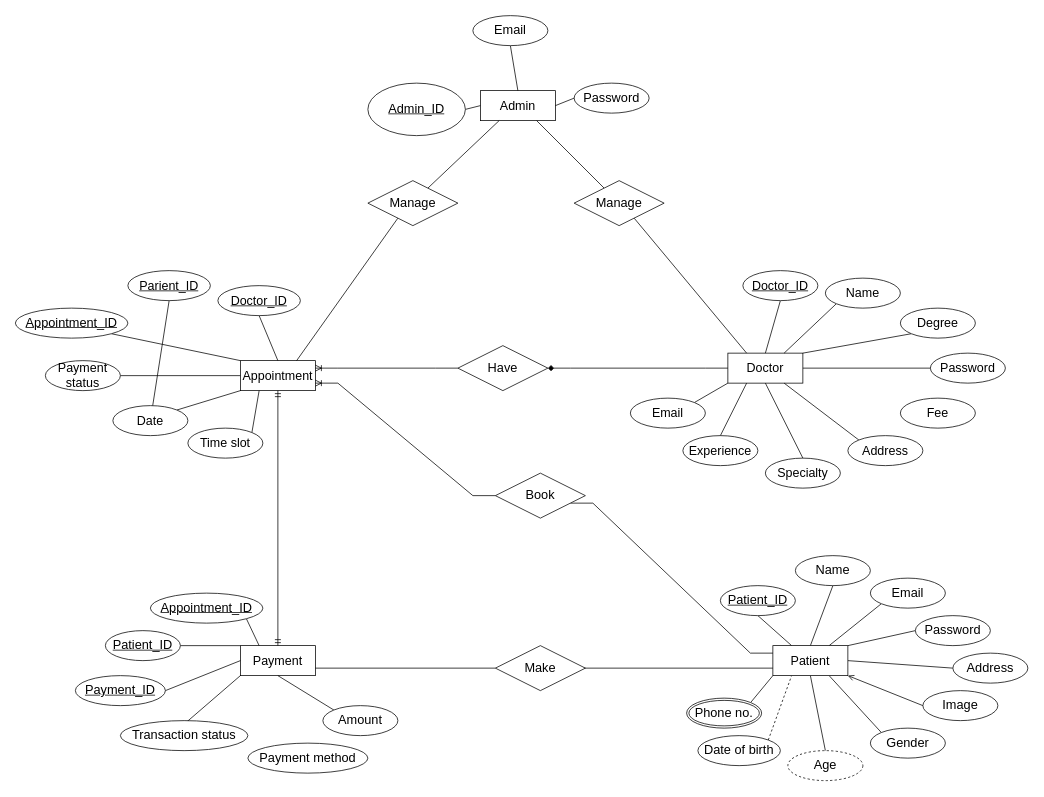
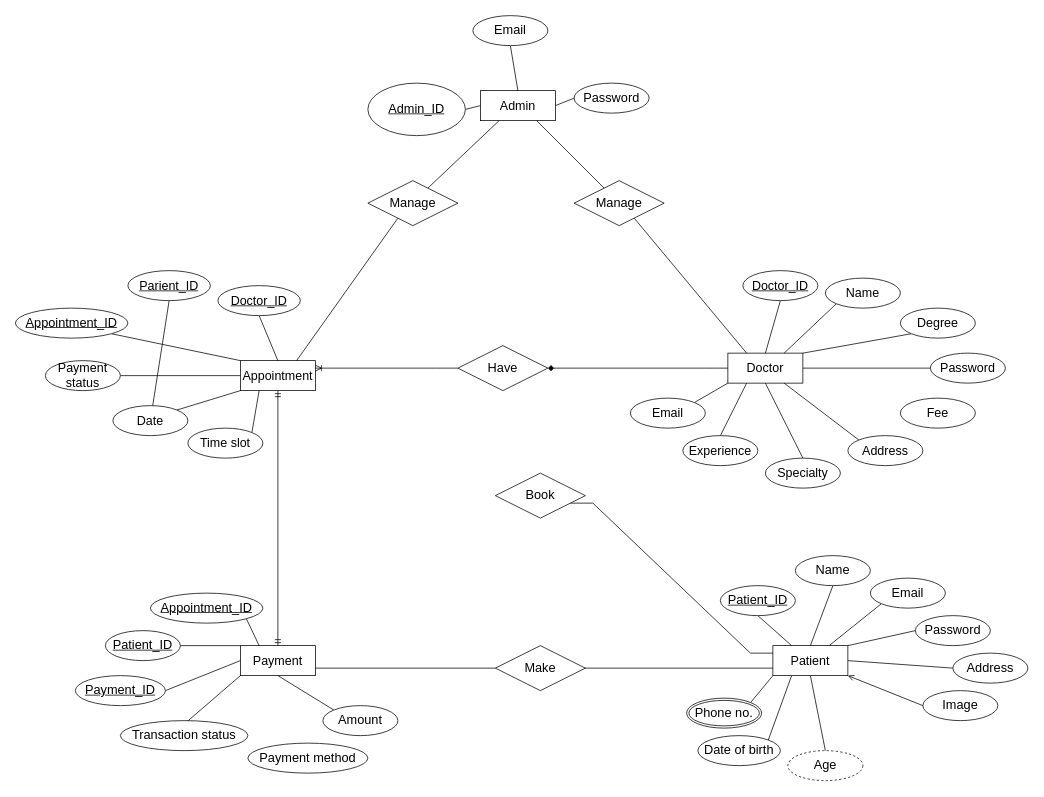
(406, 439) -> none
(856, 704) -> none
(780, 708) -> (780, 708)
(908, 743) -> none
